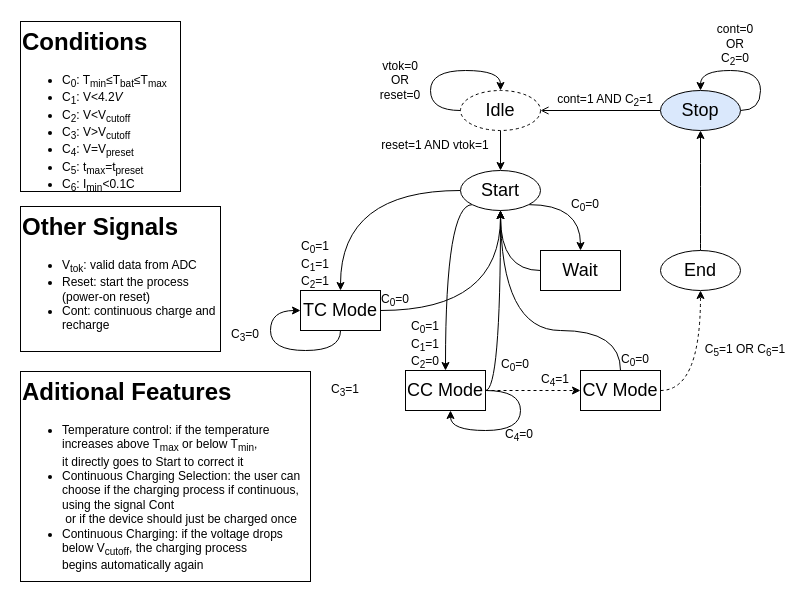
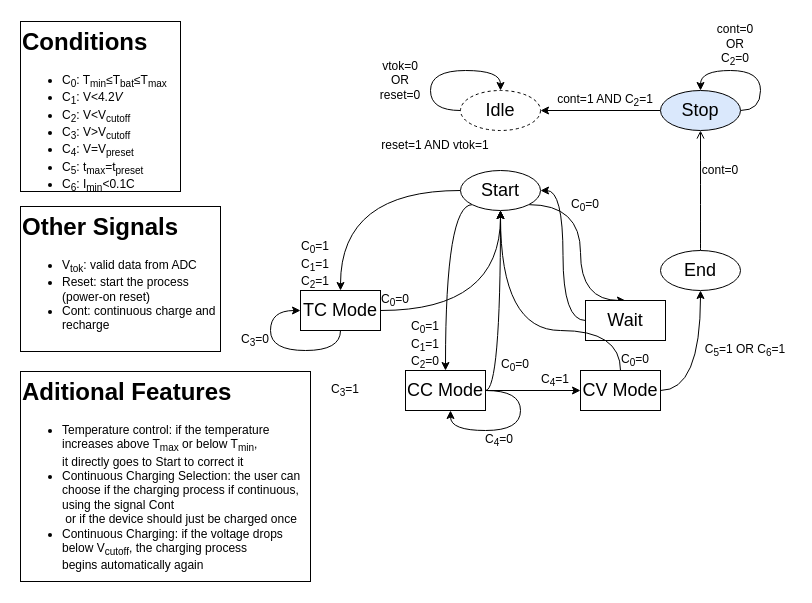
(546, 111) -> (548, 111)
(701, 138) -> (701, 136)
(501, 147) -> none
none -> (721, 171)
(581, 271) -> (626, 321)
(510, 285) -> (509, 287)
(246, 336) -> (256, 341)
(695, 353) -> (695, 353)
(536, 391) -> (536, 391)
(520, 436) -> (500, 441)
